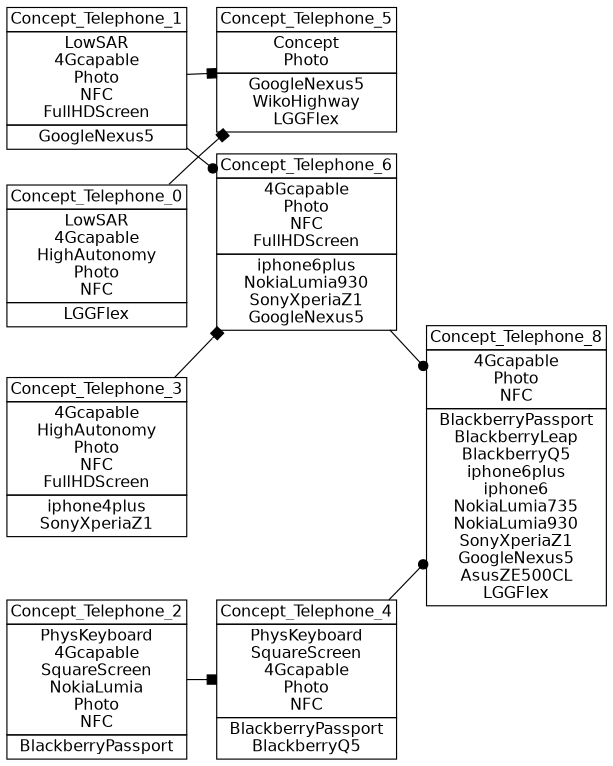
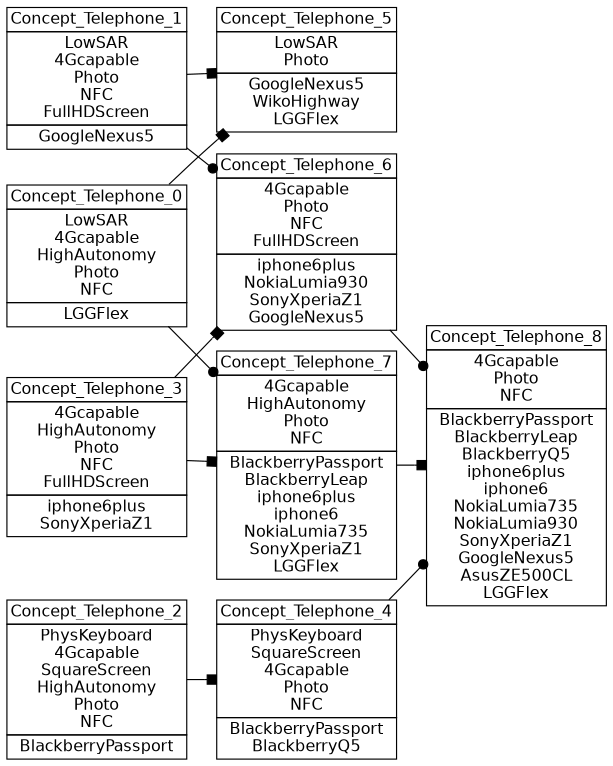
(307, 43) -> (307, 43)
none -> (307, 465)
(97, 507) -> (97, 507)
(97, 688) -> (97, 688)
